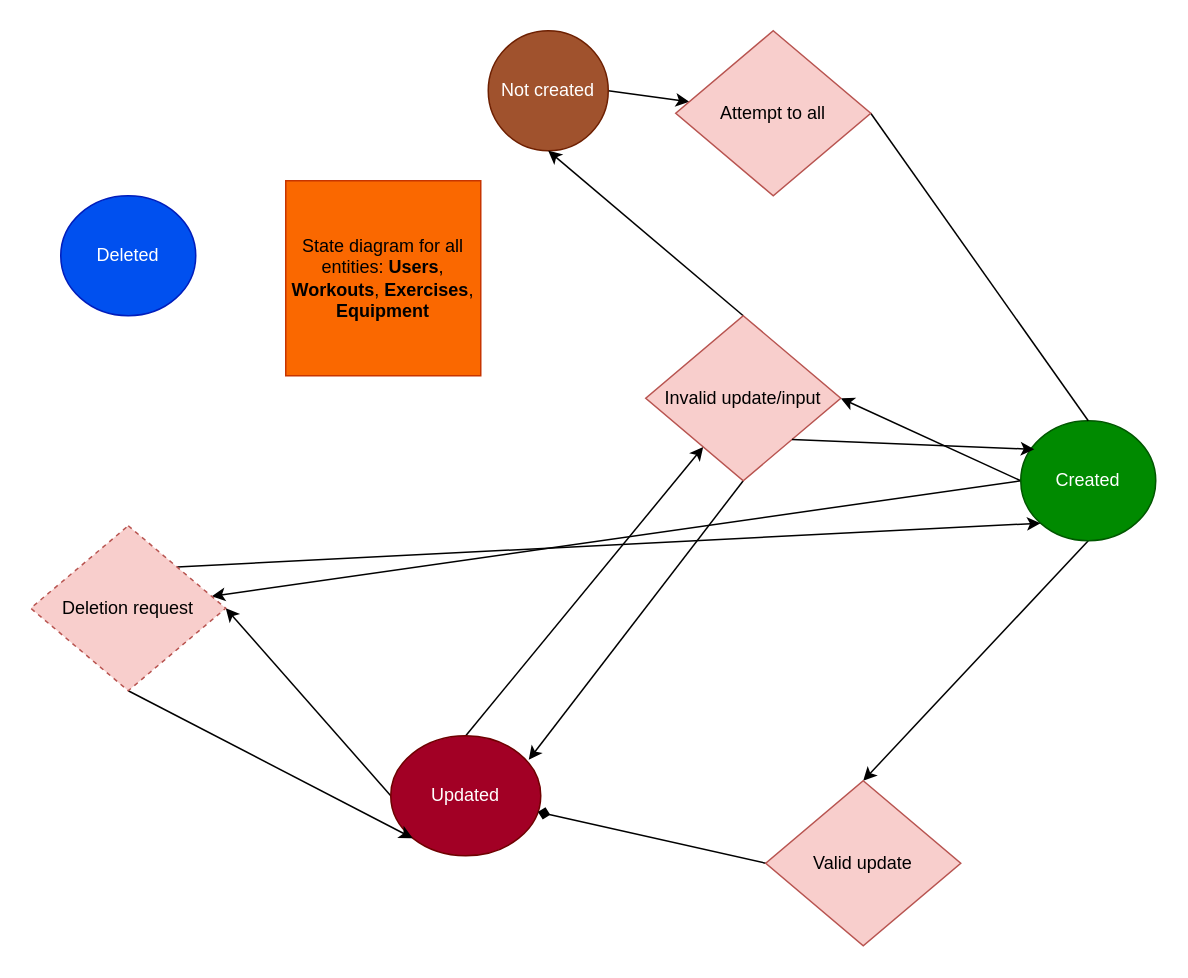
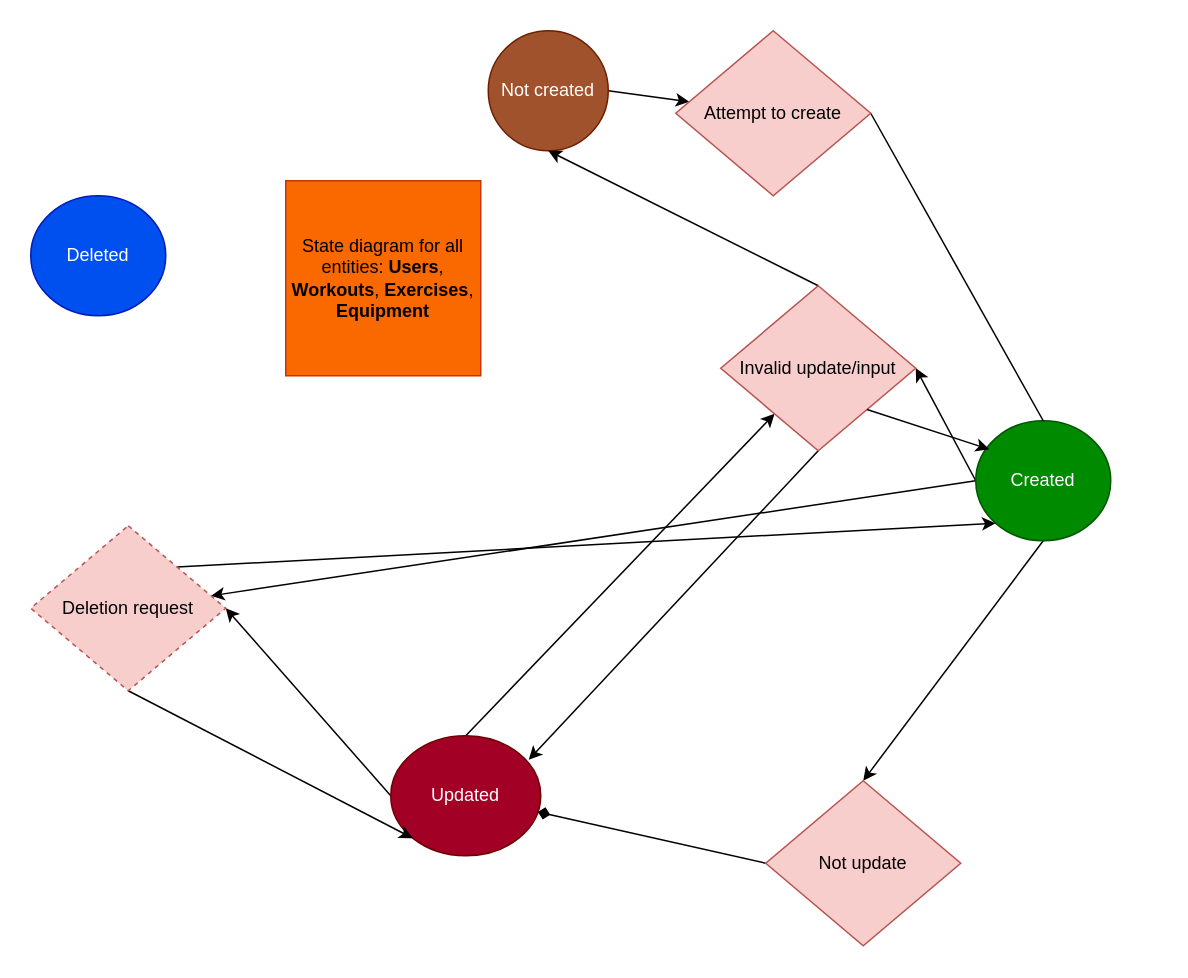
(773, 113) -> (773, 113)
(128, 256) -> (98, 256)
(743, 398) -> (818, 368)
(1088, 481) -> (1043, 481)
(863, 863) -> (863, 863)
